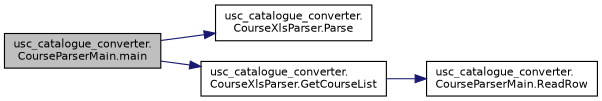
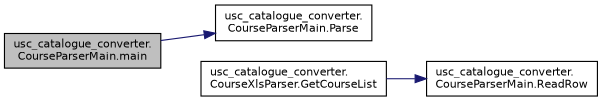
(294, 23) -> (294, 23)
(175, 63) -> none
